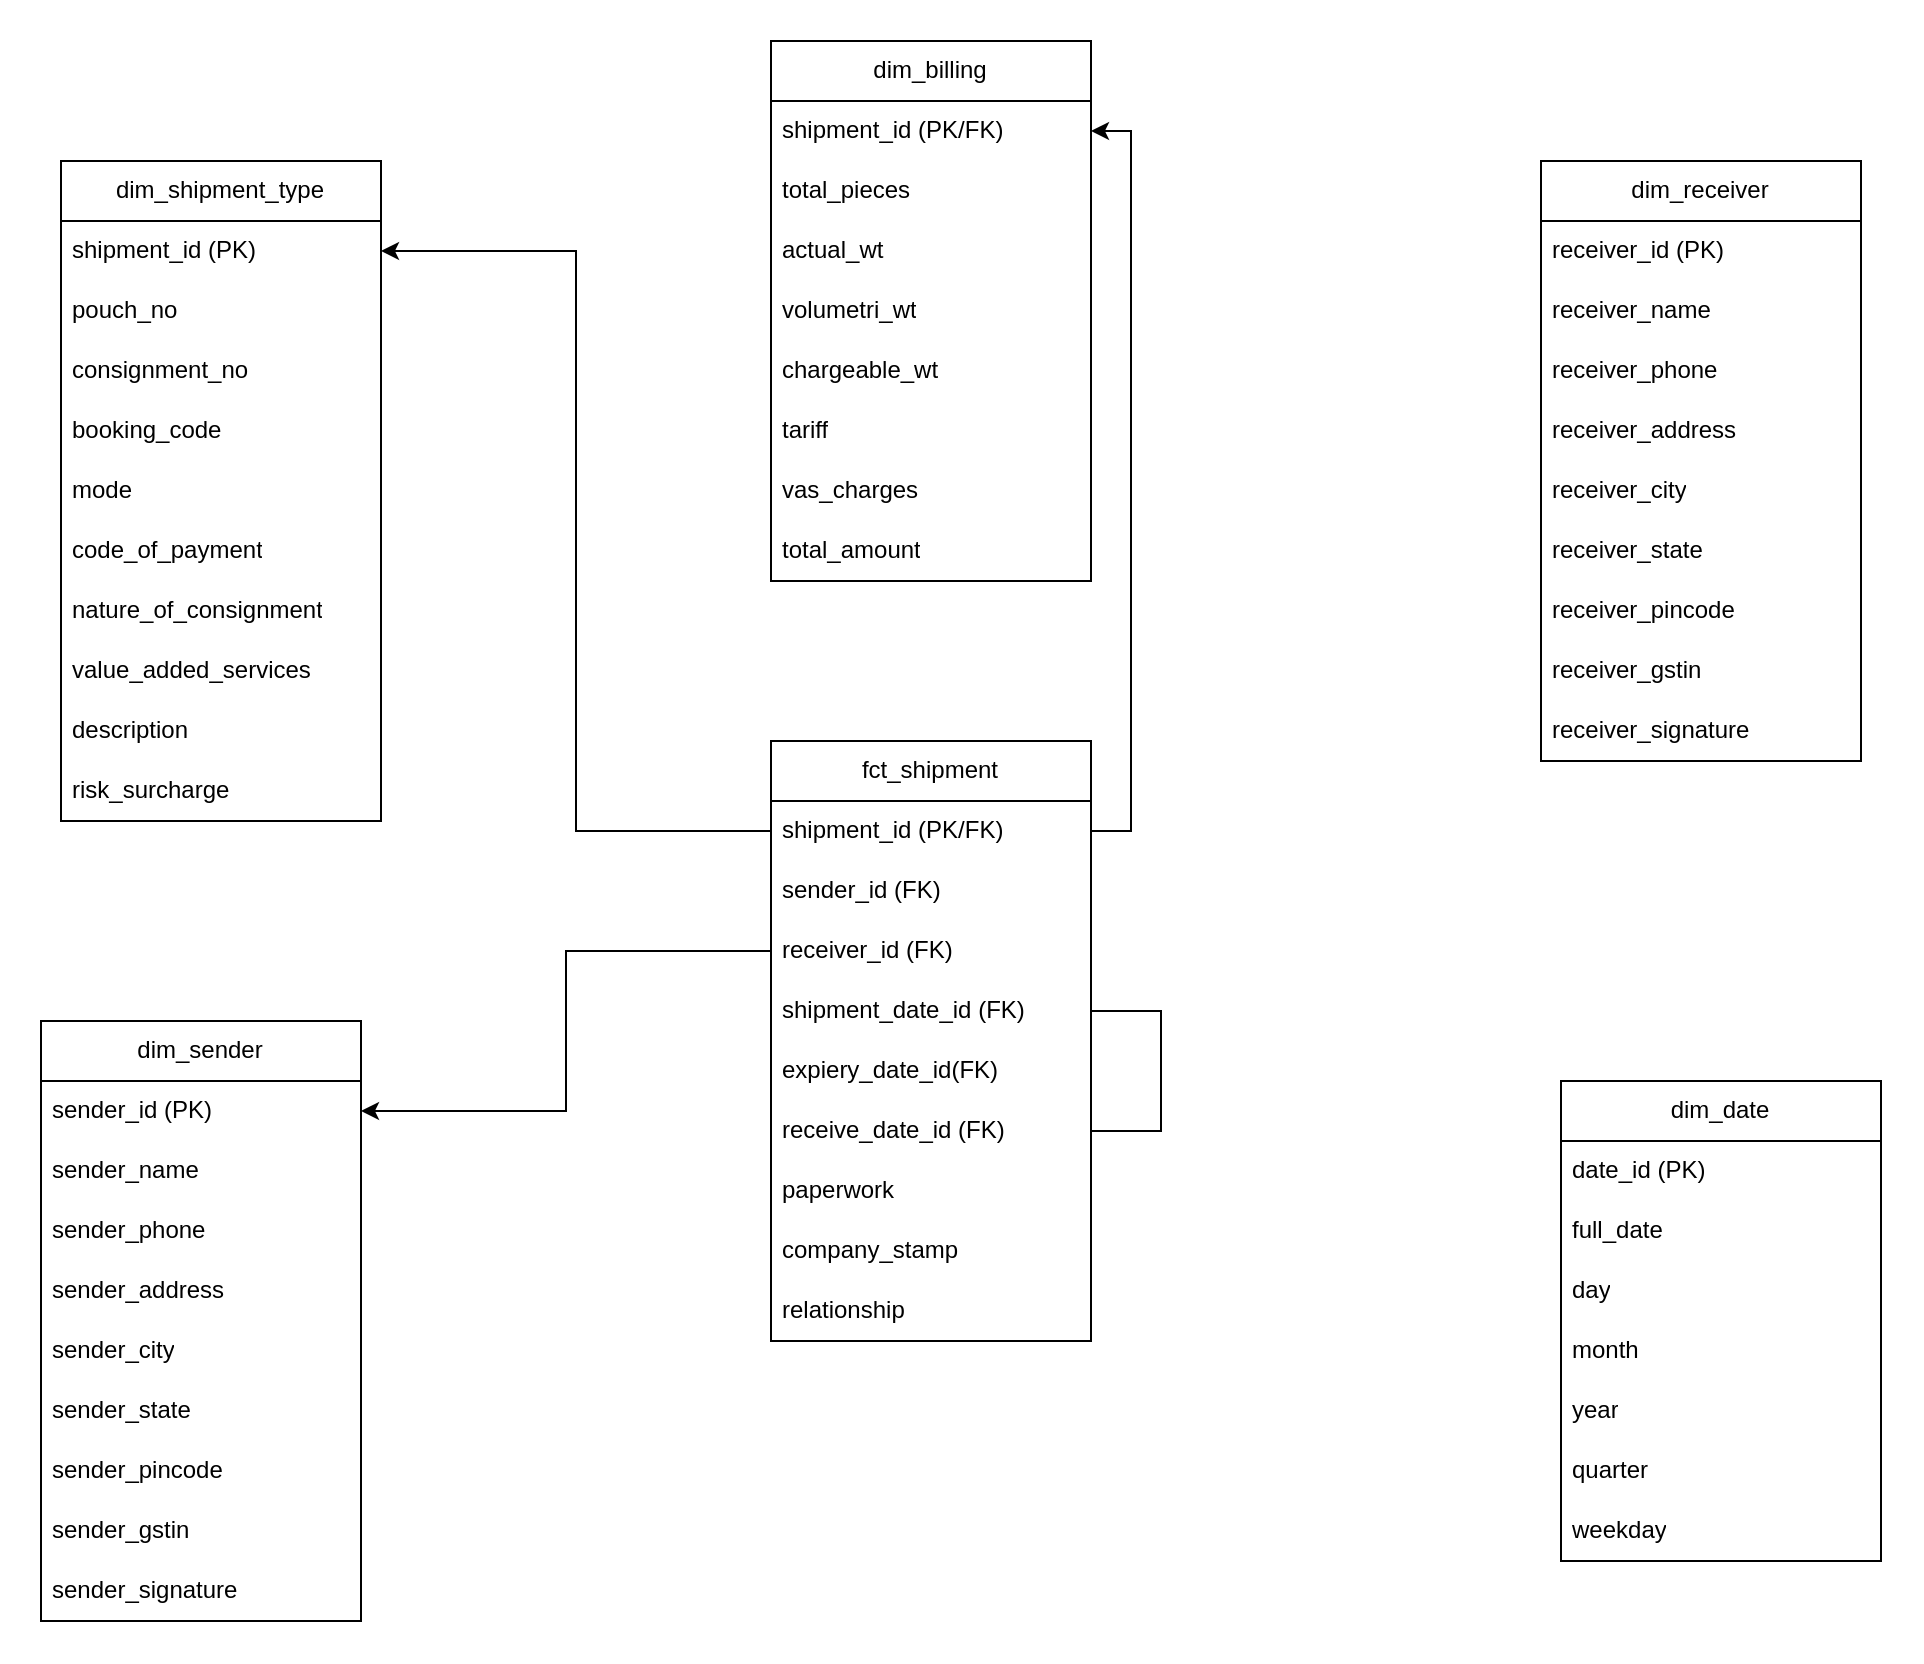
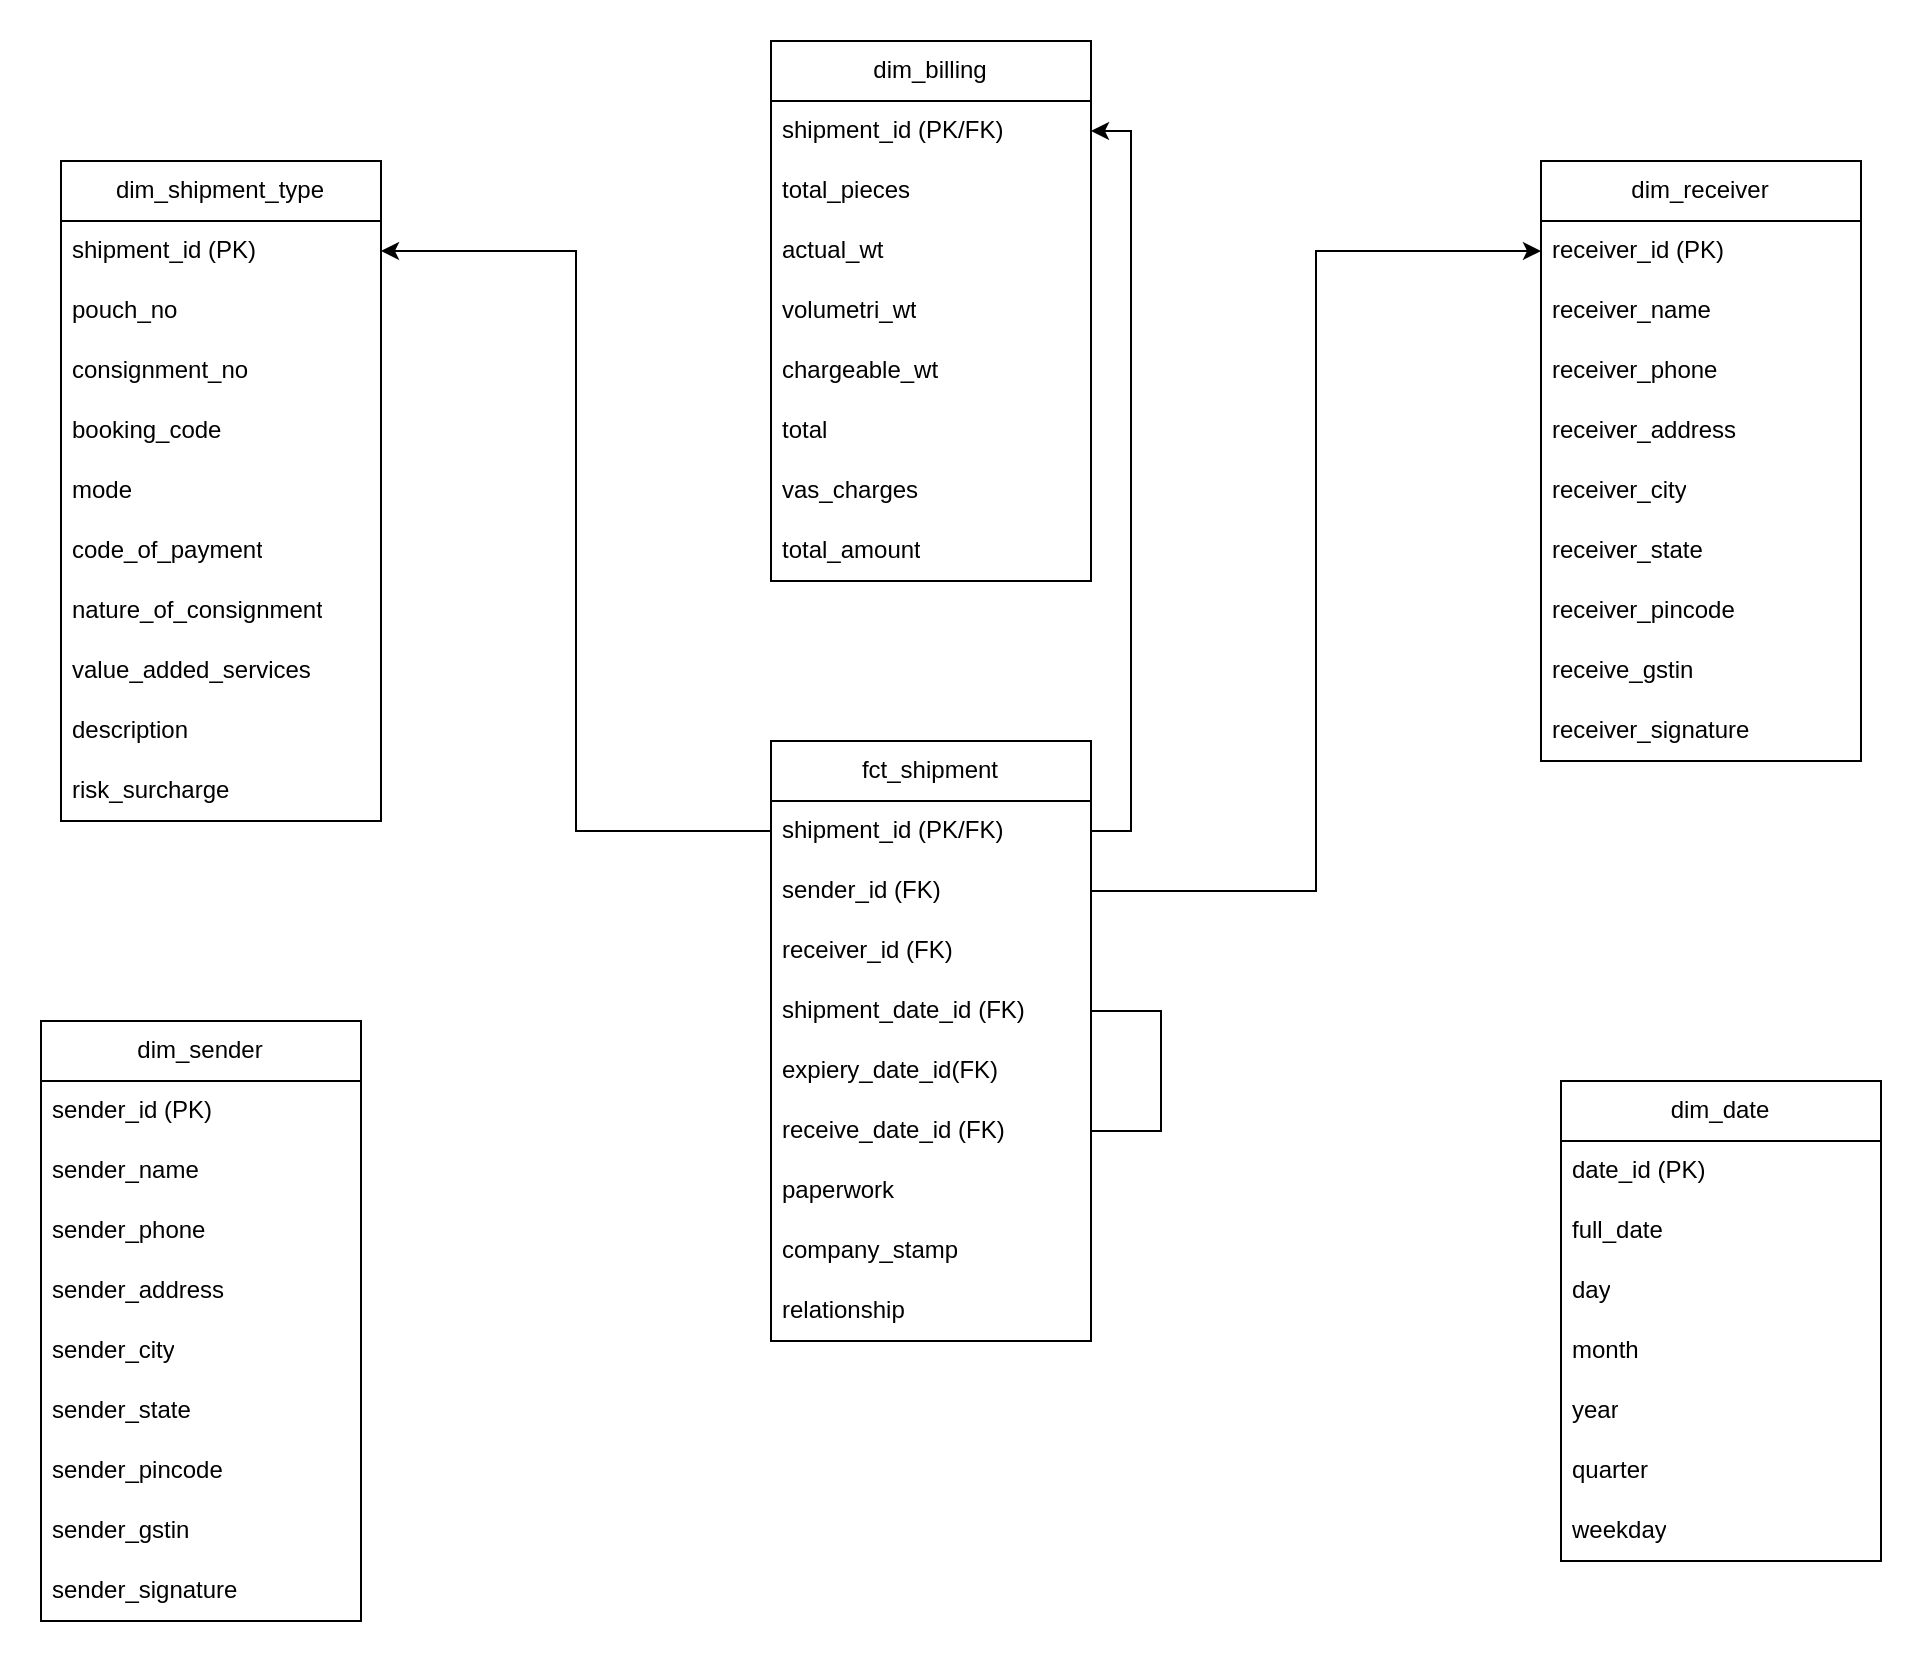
(820, 431) -> (813, 431)
none -> (1316, 576)
(1641, 671) -> (1634, 671)
(566, 1026) -> none
